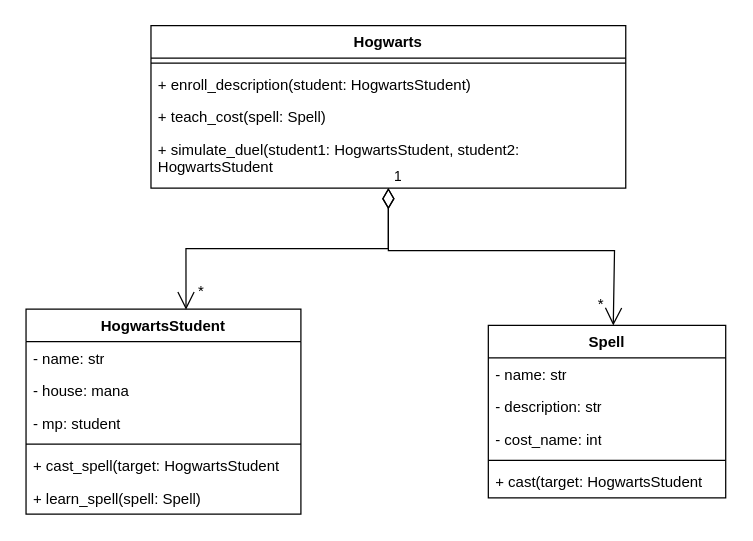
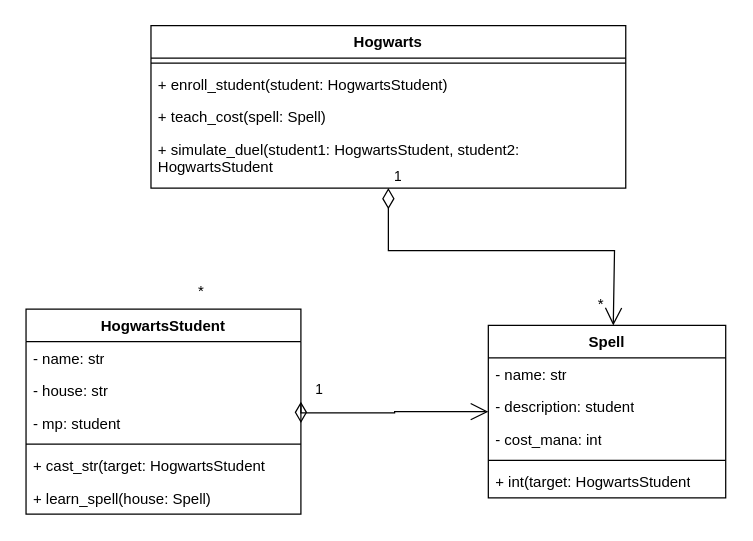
(338, 86) -> (325, 86)
(257, 249) -> none
(82, 392) -> (78, 392)
(561, 408) -> (578, 408)
none -> (393, 413)
(555, 441) -> (555, 441)
(164, 476) -> (164, 476)
(608, 492) -> (608, 492)
(127, 500) -> (131, 500)
